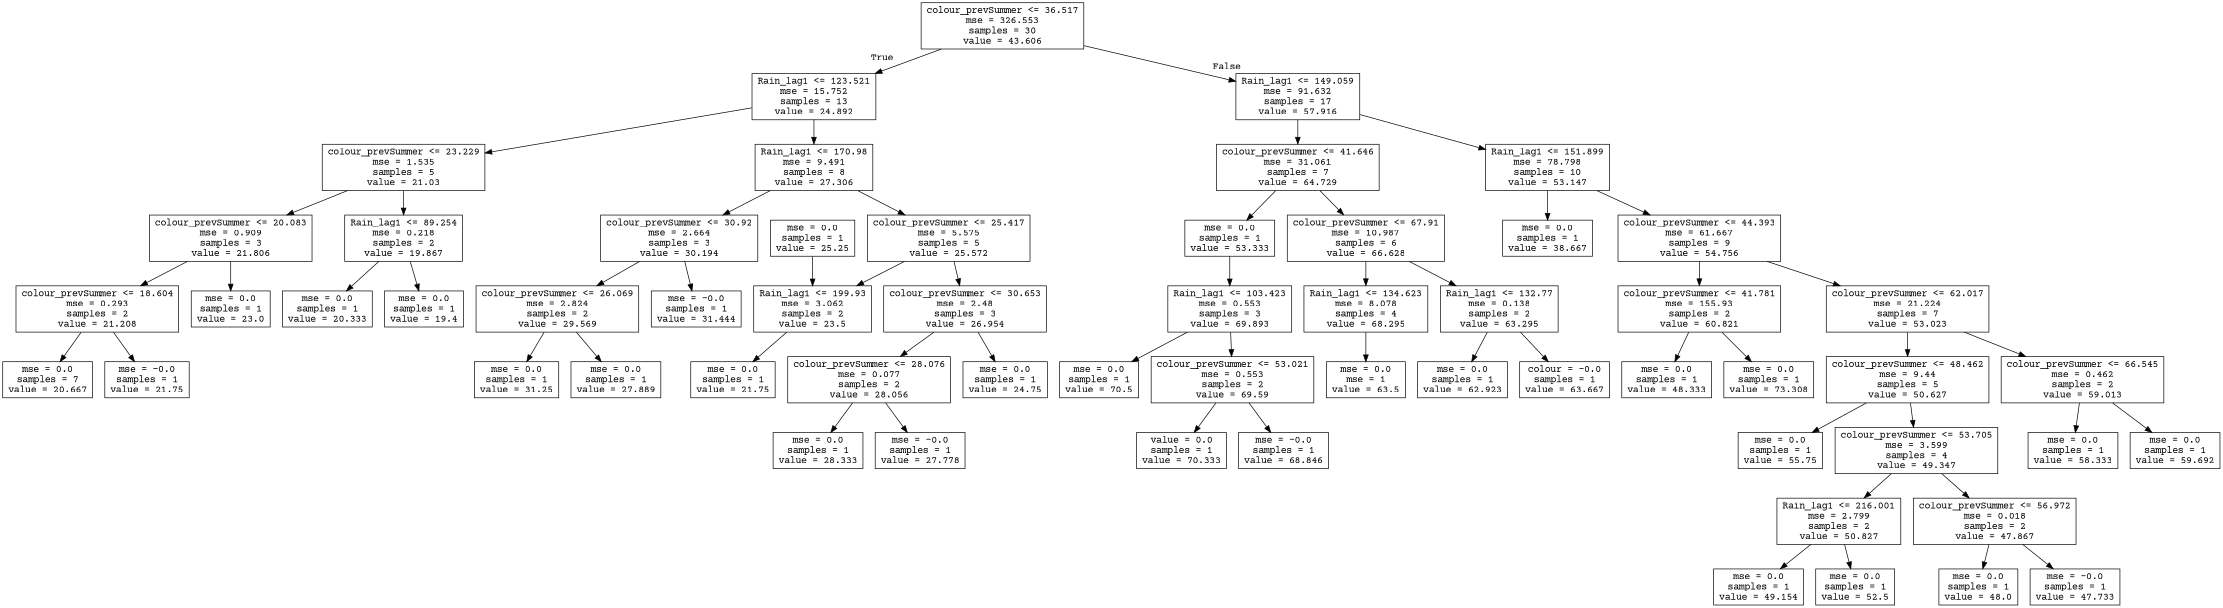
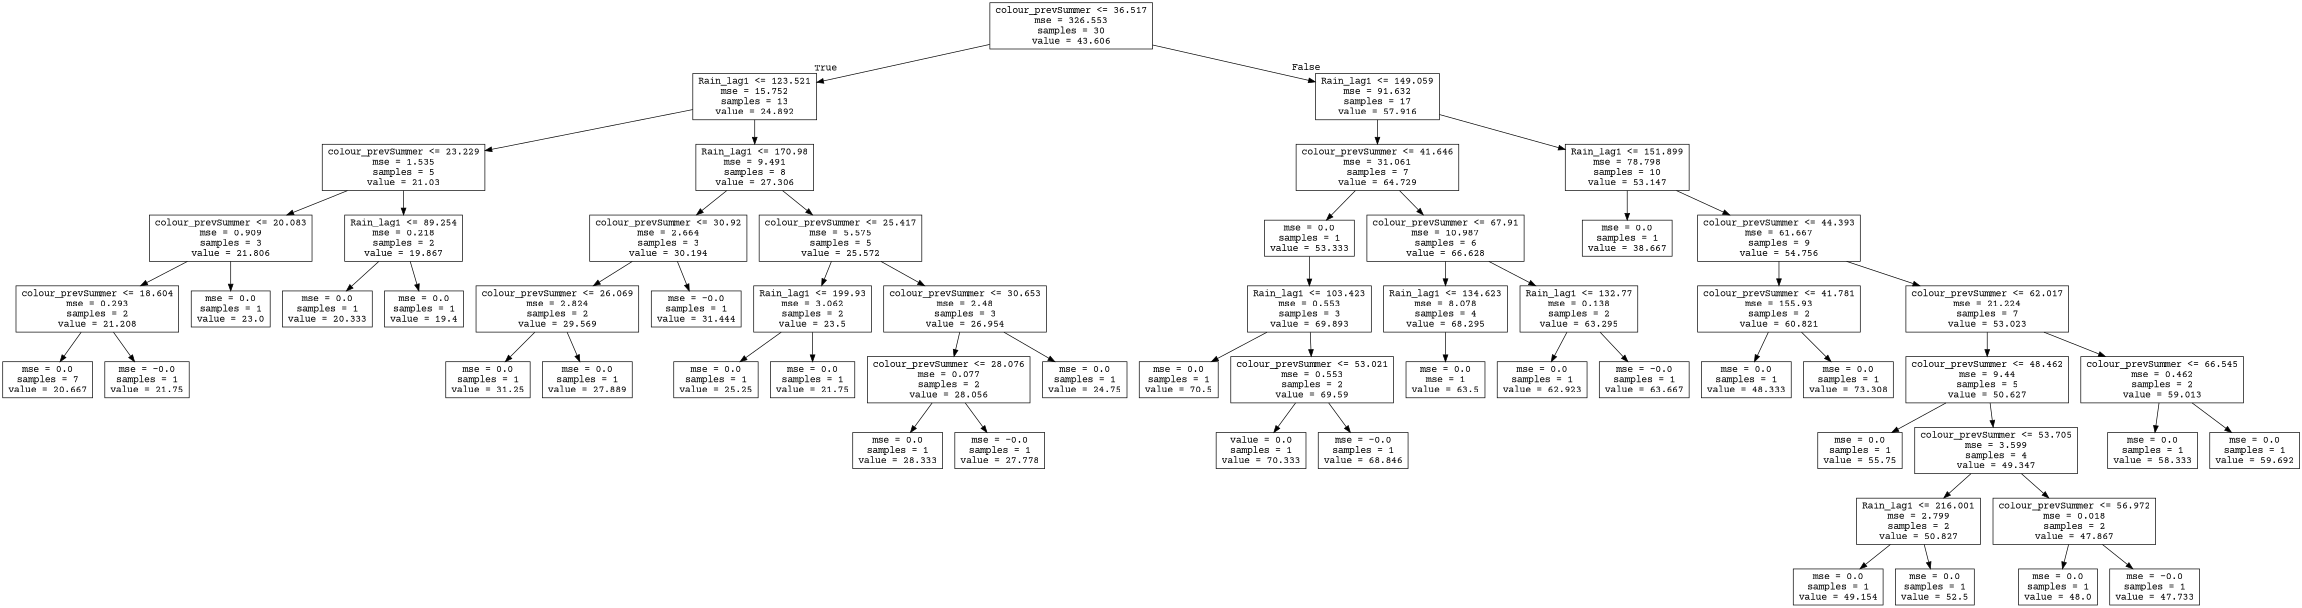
(813, 268) -> (764, 345)
(1565, 380) -> (1644, 380)
